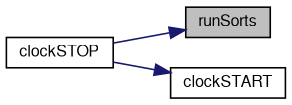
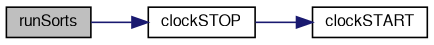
(142, 38) -> (112, 22)
